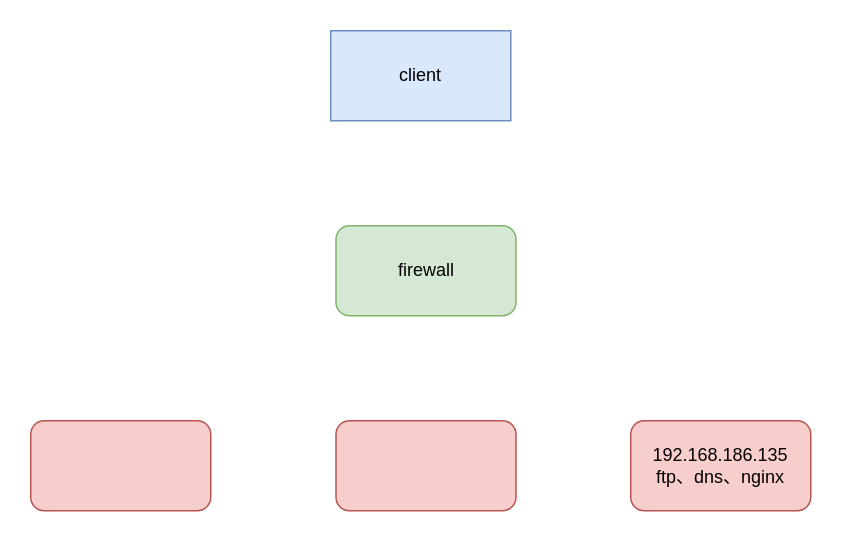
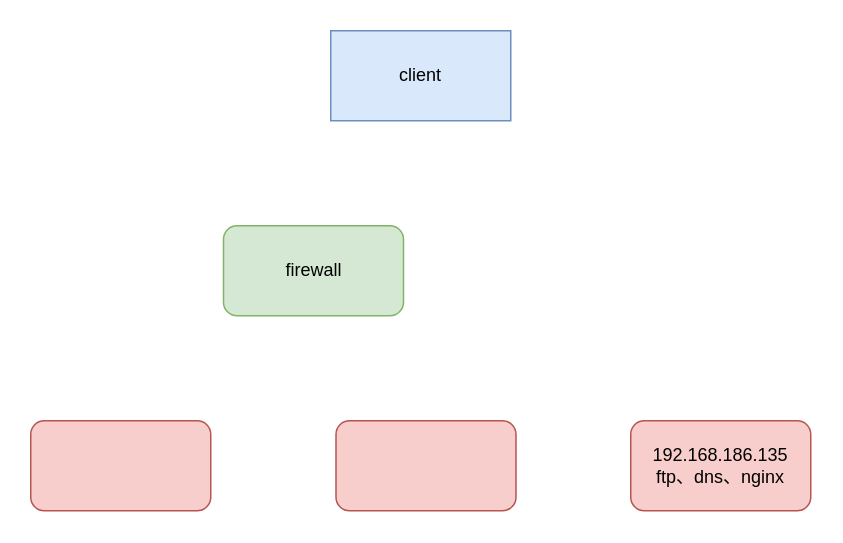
(426, 271) -> (314, 271)
